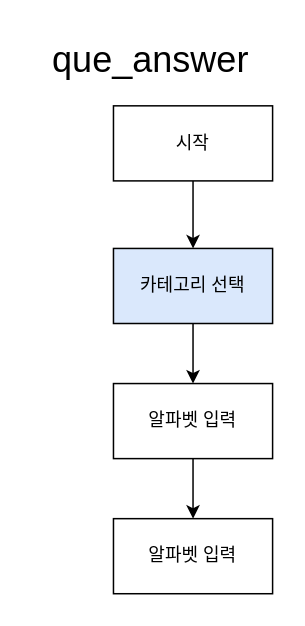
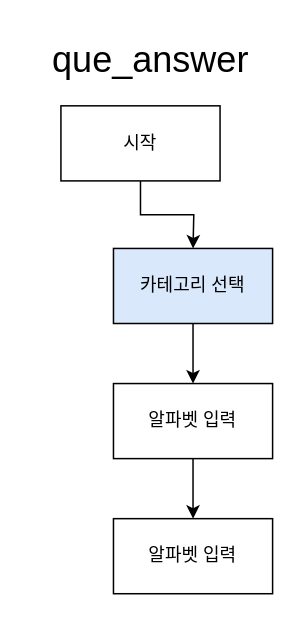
(193, 143) -> (140, 143)
